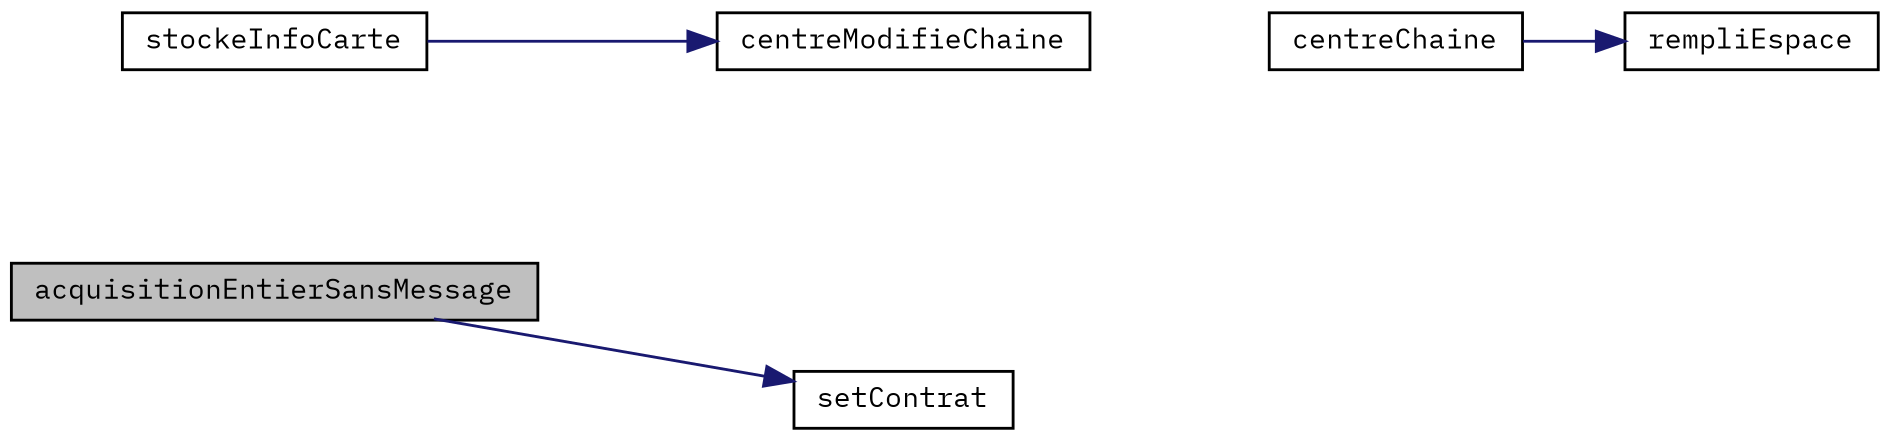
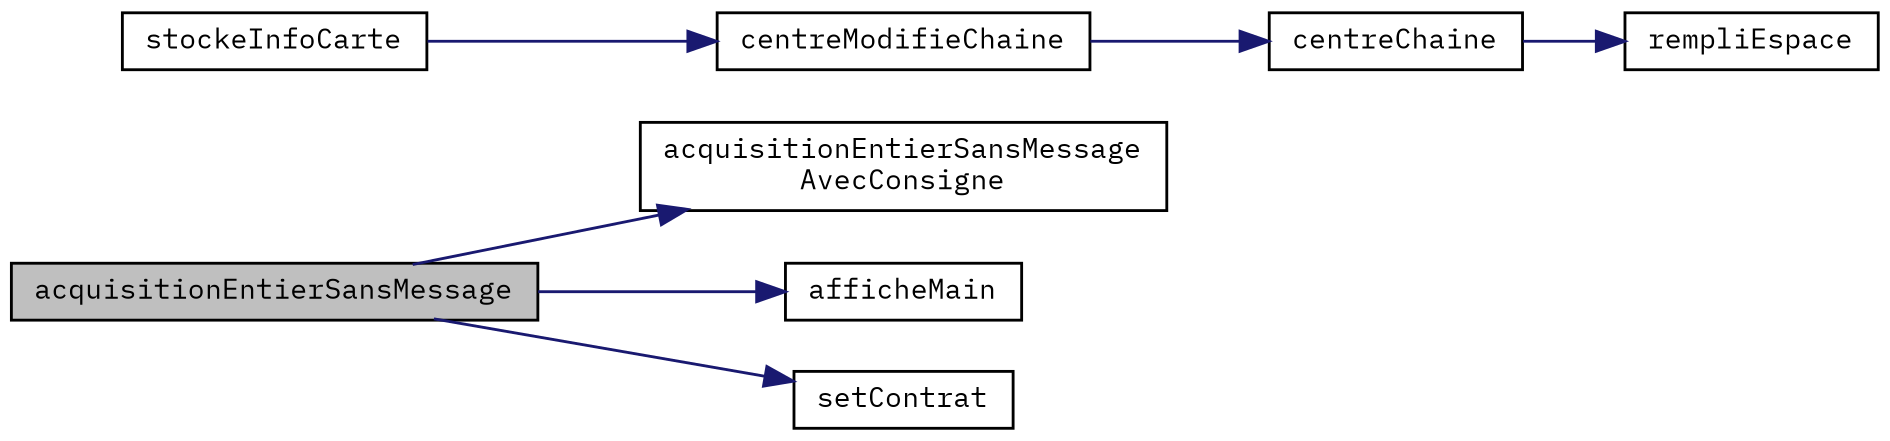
none -> (1165, 41)
none -> (904, 166)
none -> (904, 292)
